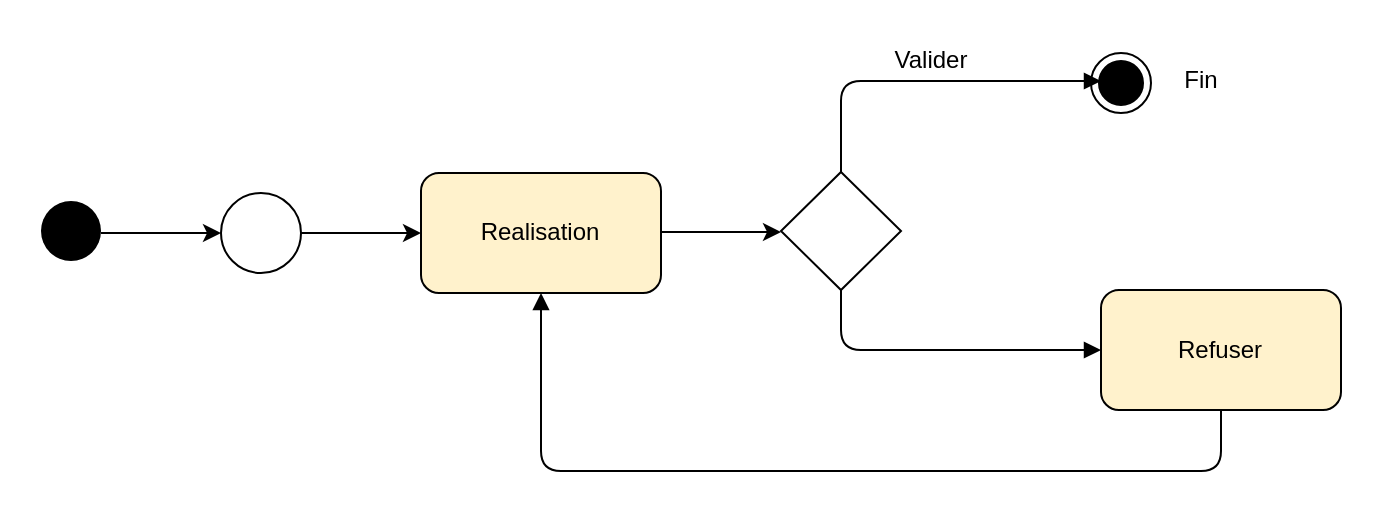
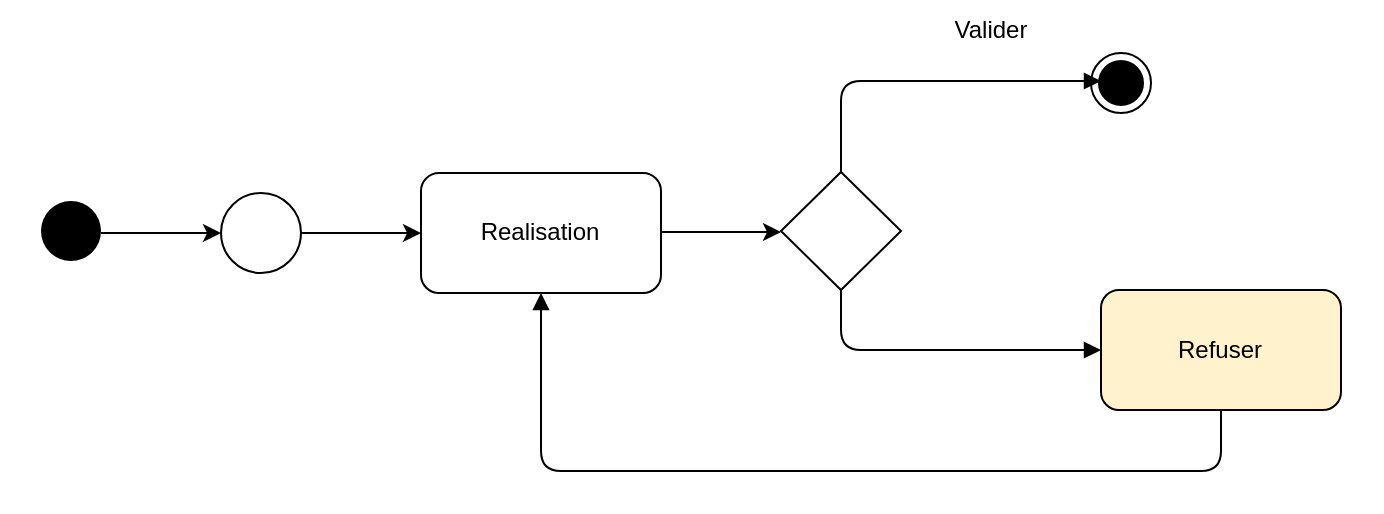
(931, 61) -> (991, 31)
(1201, 81) -> none
(541, 233) -> (541, 233)
